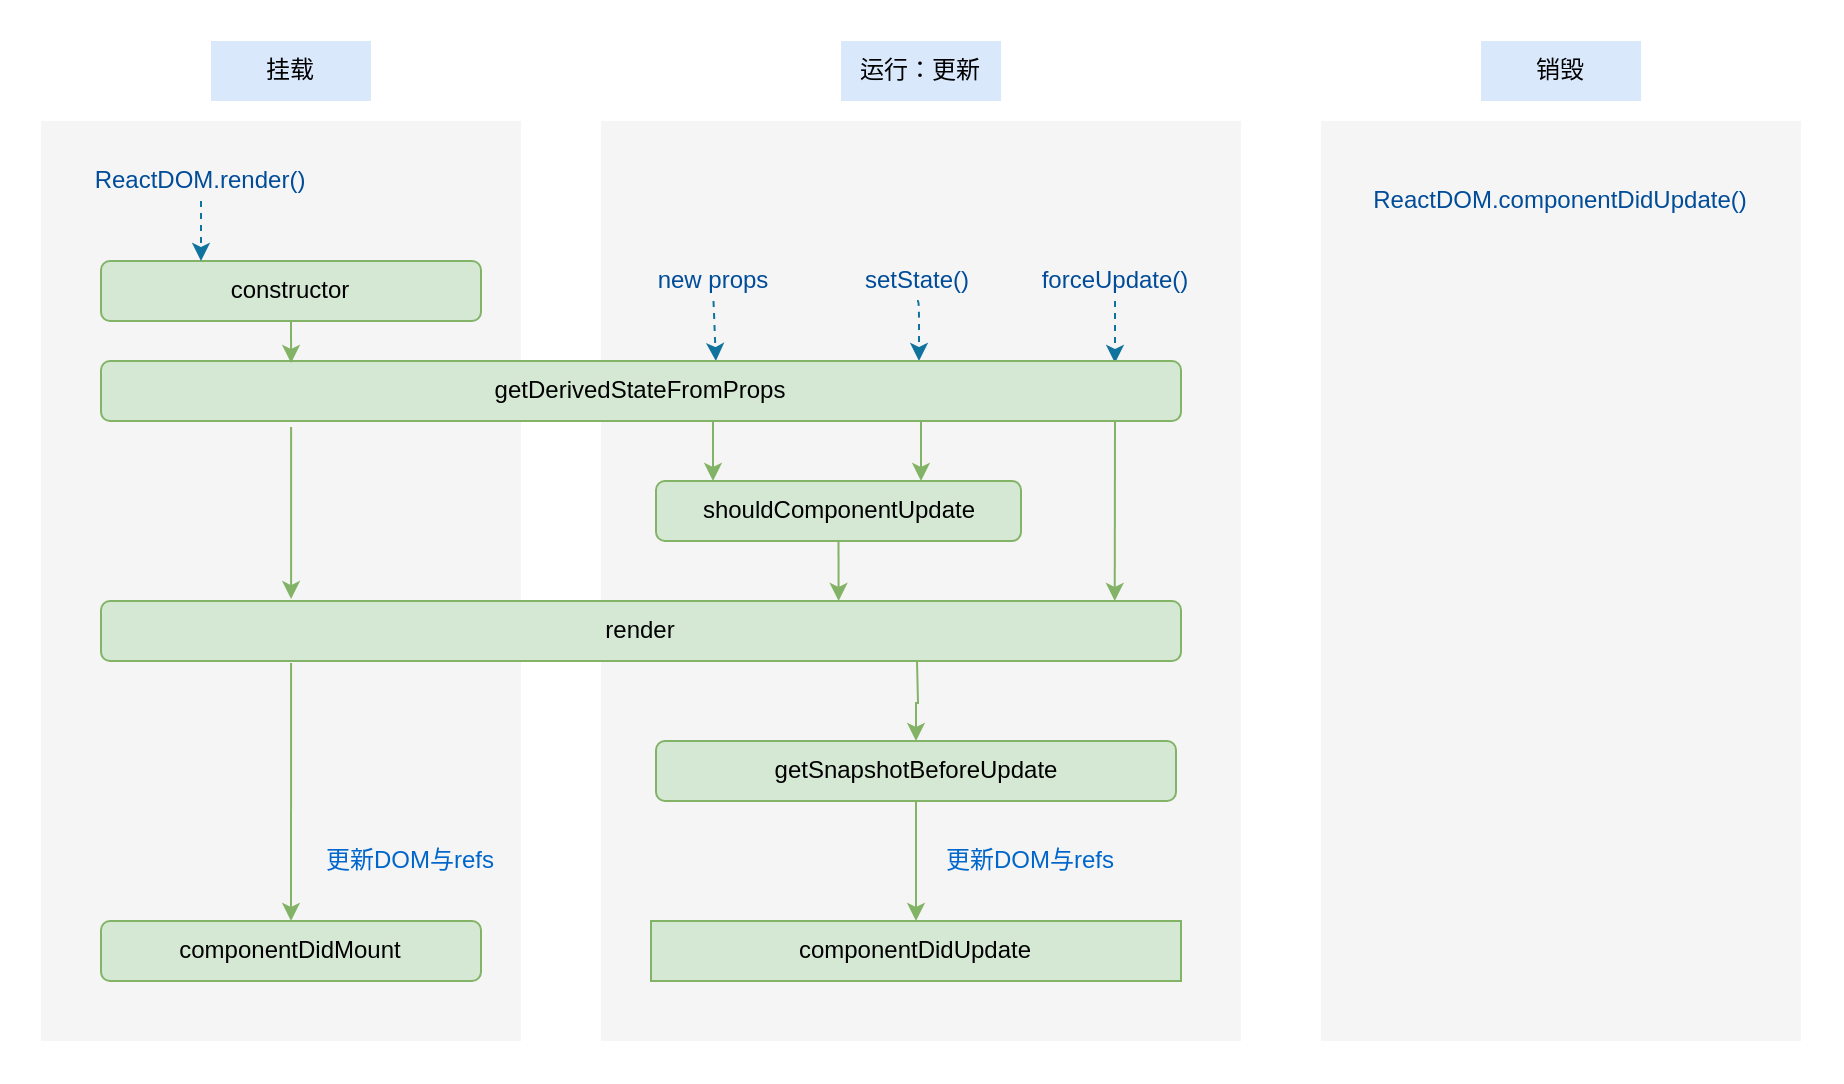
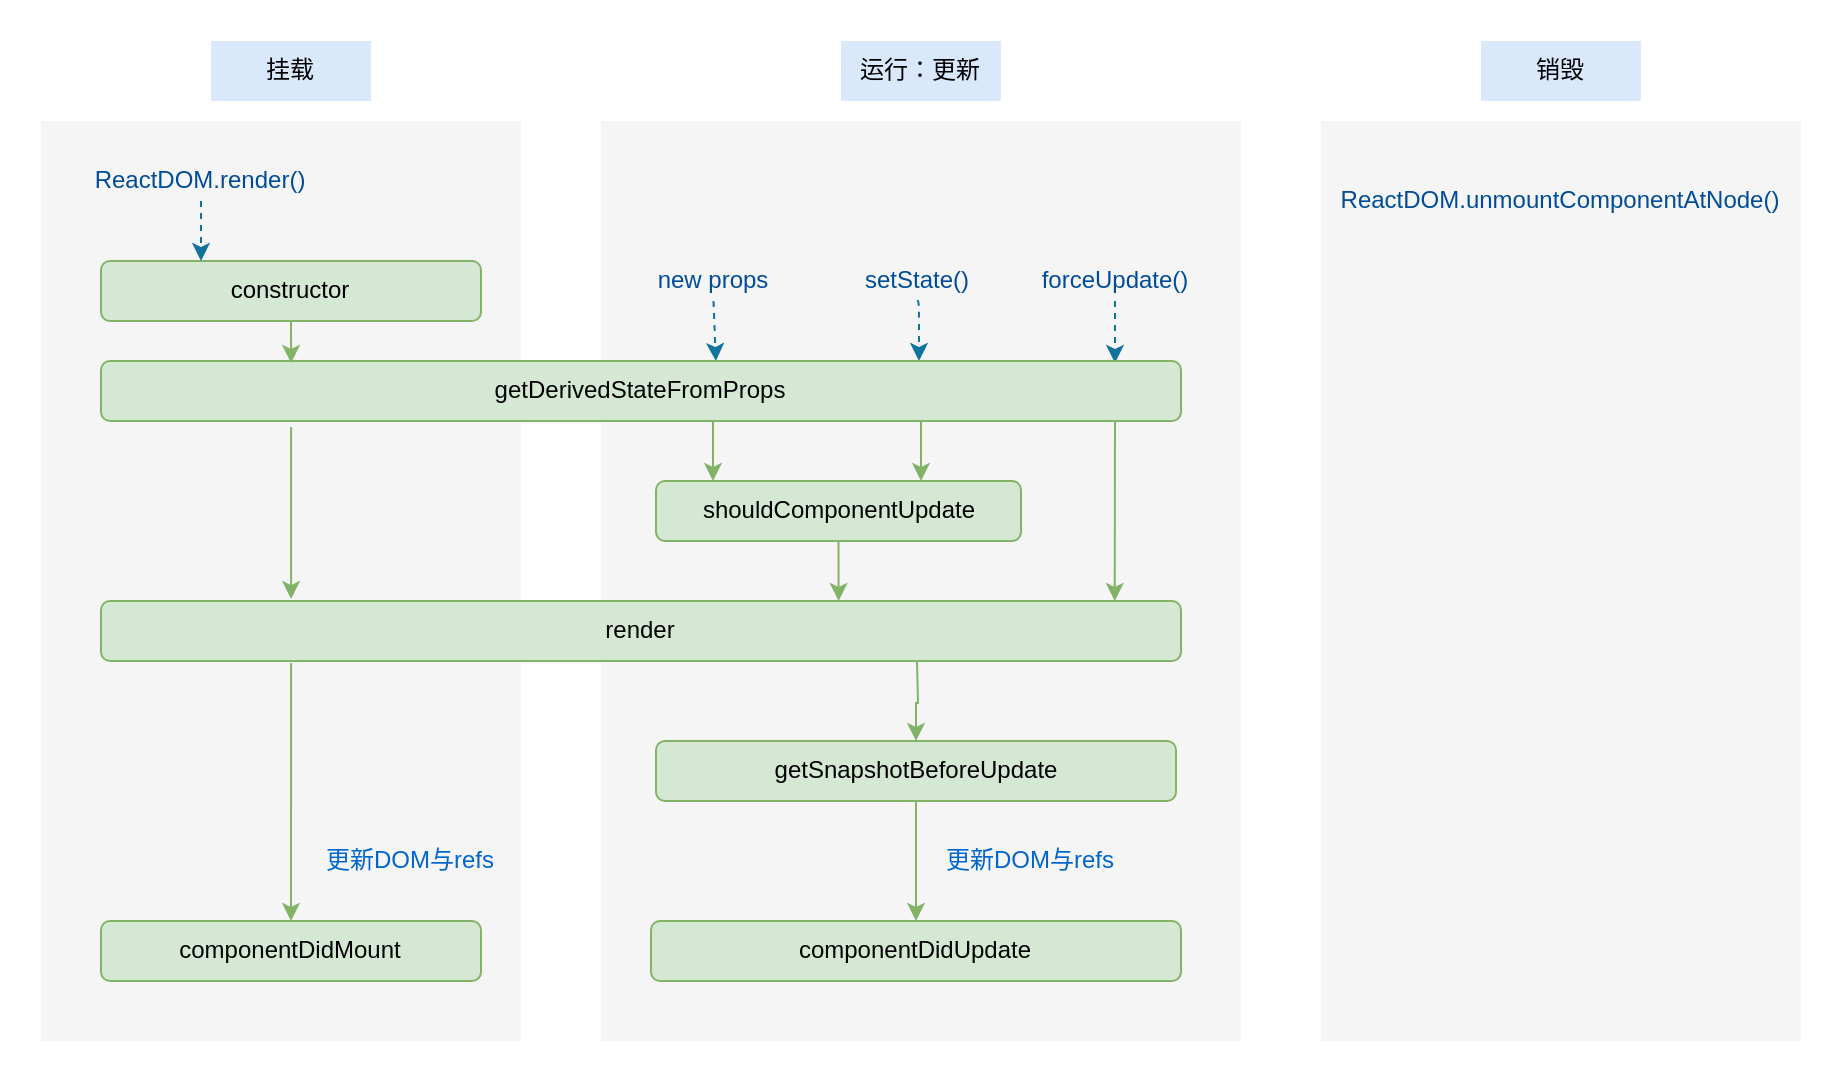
(1561, 201) -> (1561, 201)
(916, 951) -> (916, 951)
